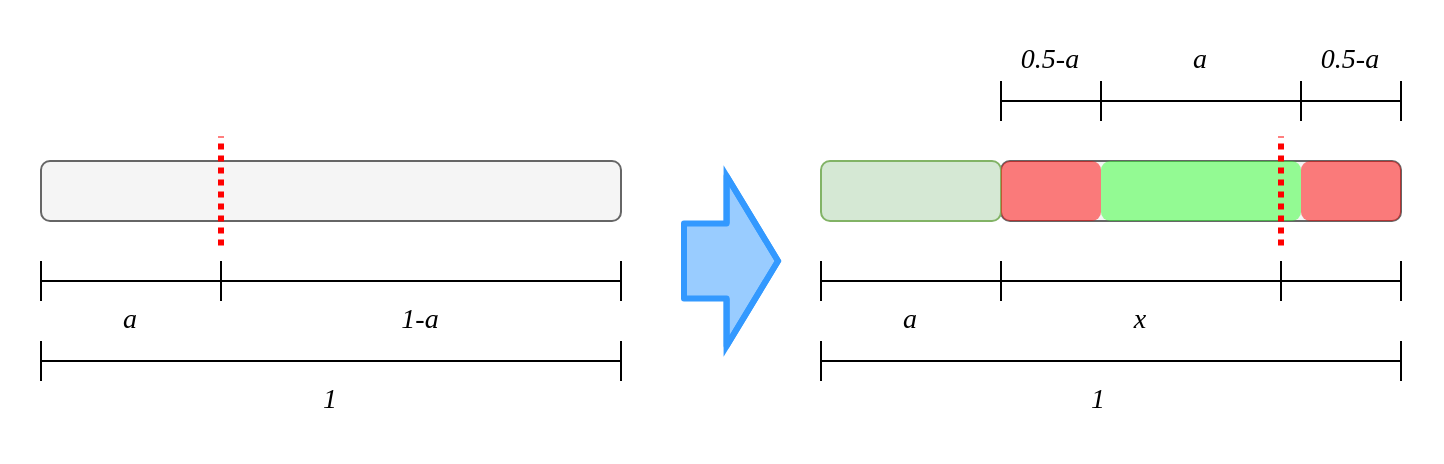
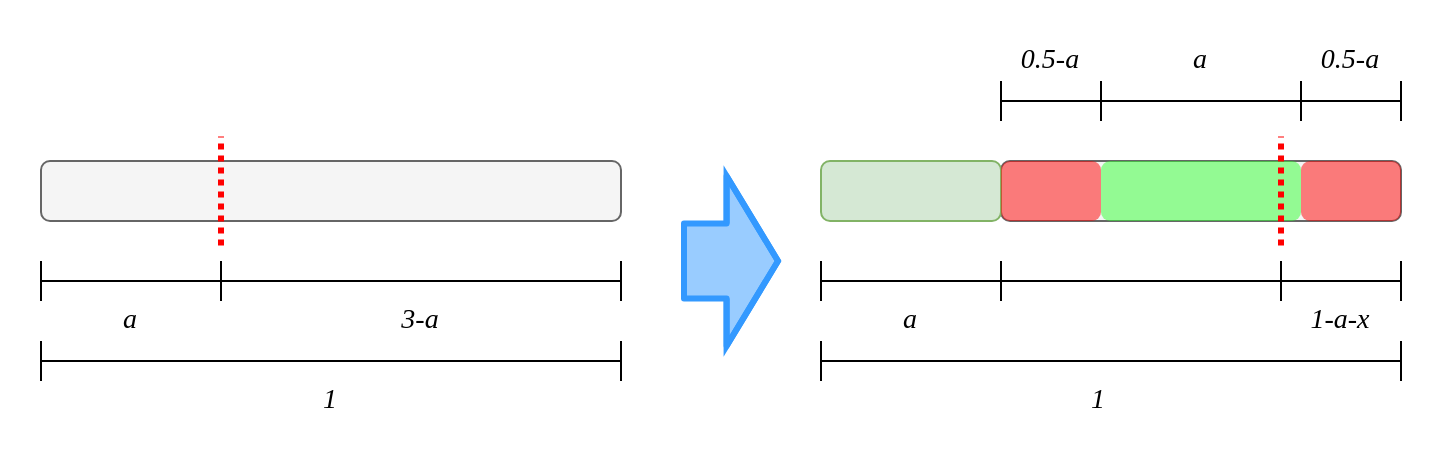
(421, 321) -> (421, 321)
(1141, 321) -> none
none -> (1341, 321)
